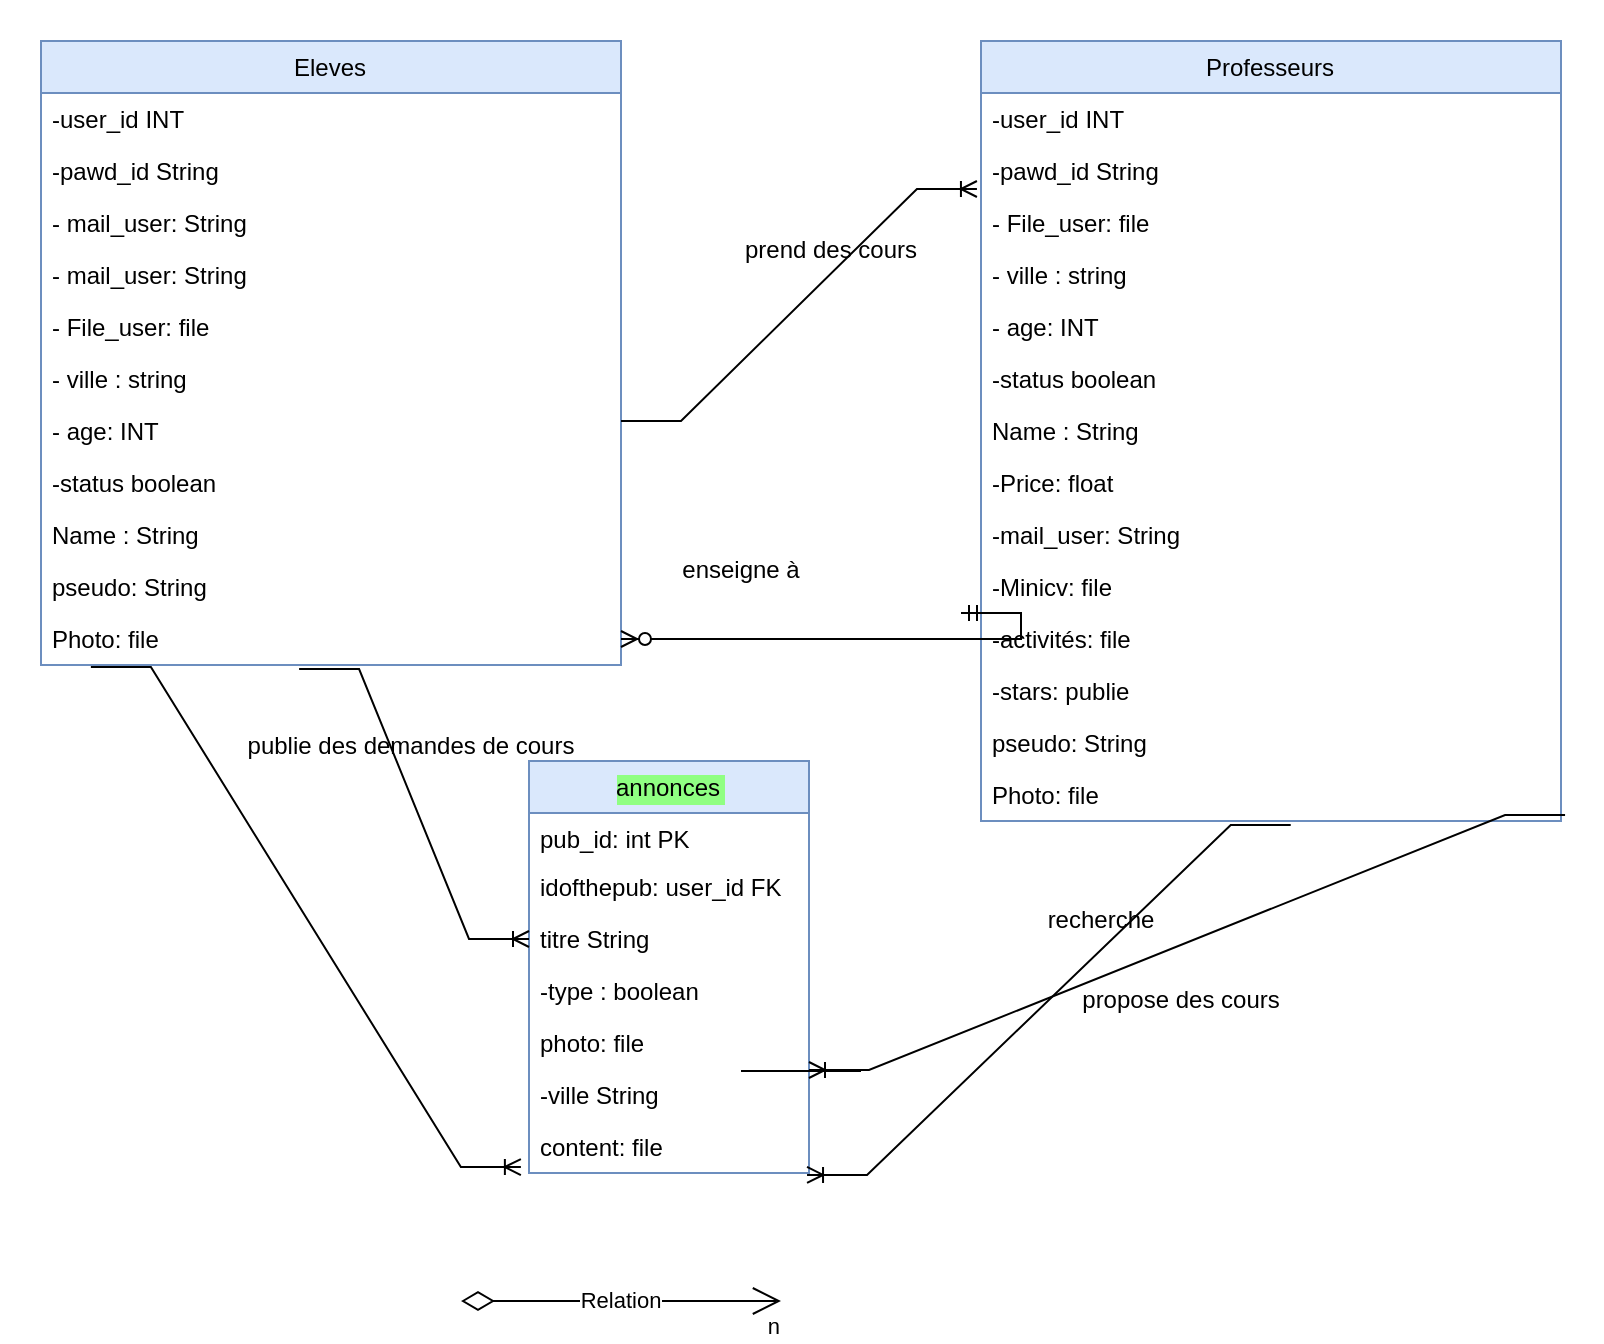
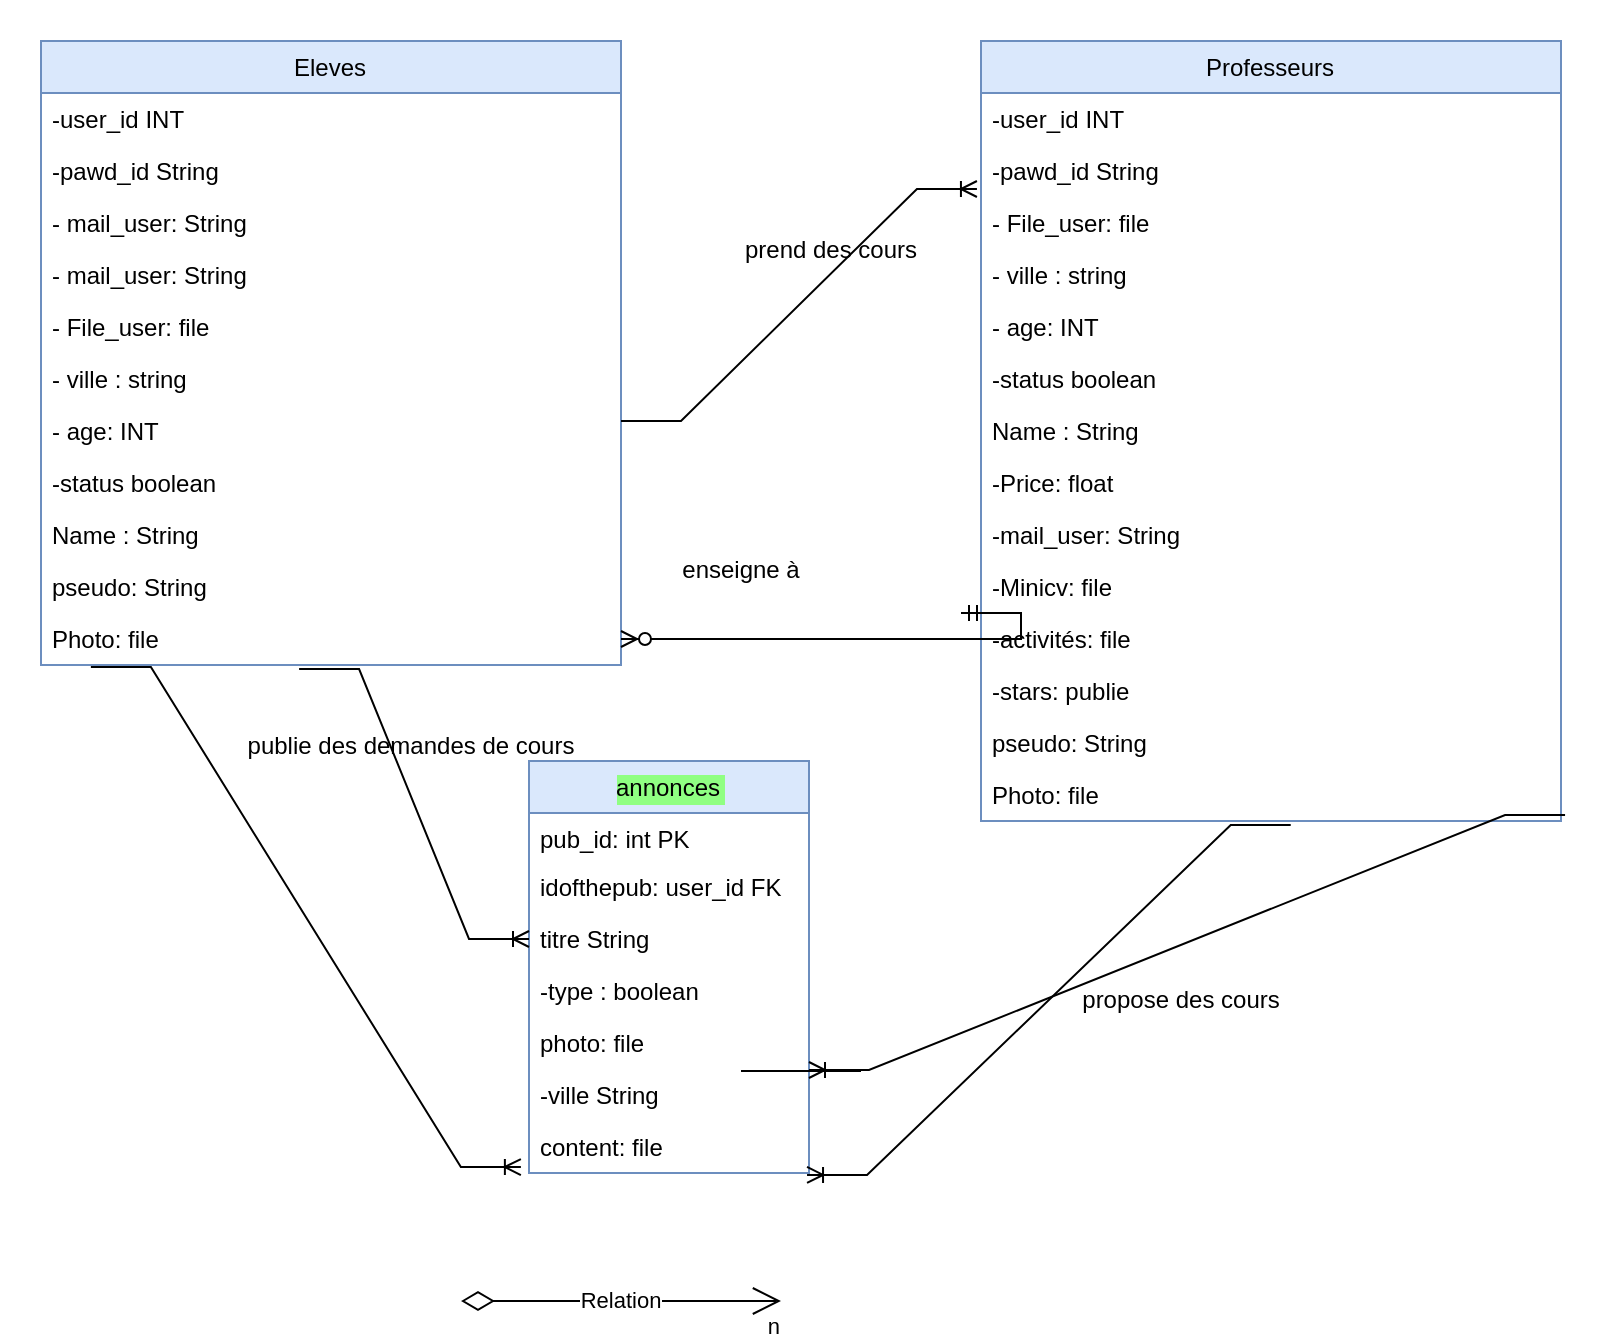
(1101, 921) -> none
